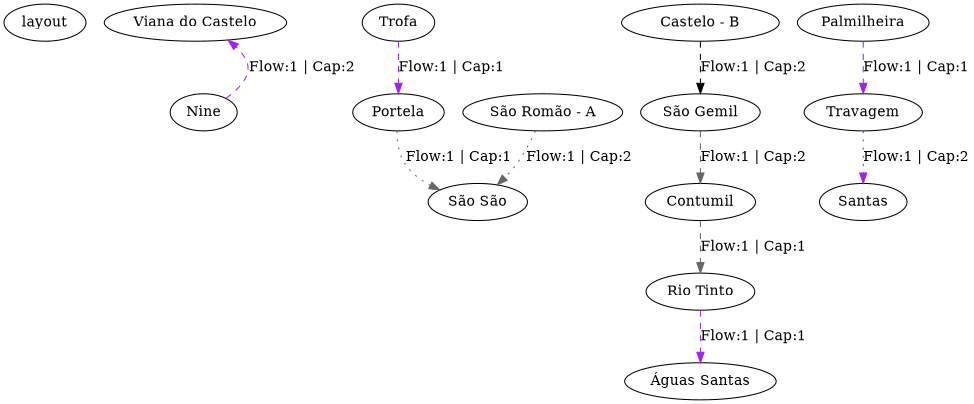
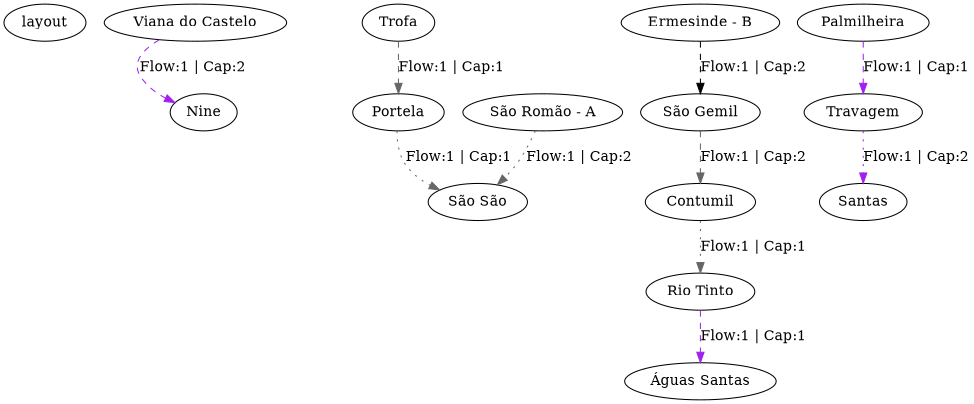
(700, 23) -> (700, 23)
(398, 62) -> (398, 62)
(247, 75) -> (138, 71)
(700, 242) -> (700, 242)
